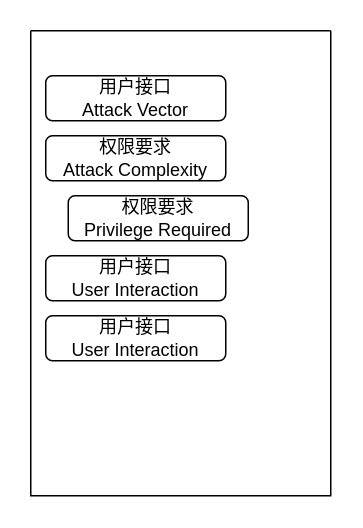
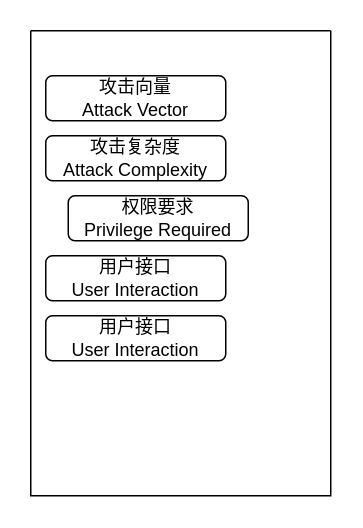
(136, 98) -> (136, 98)
(136, 158) -> (136, 158)
